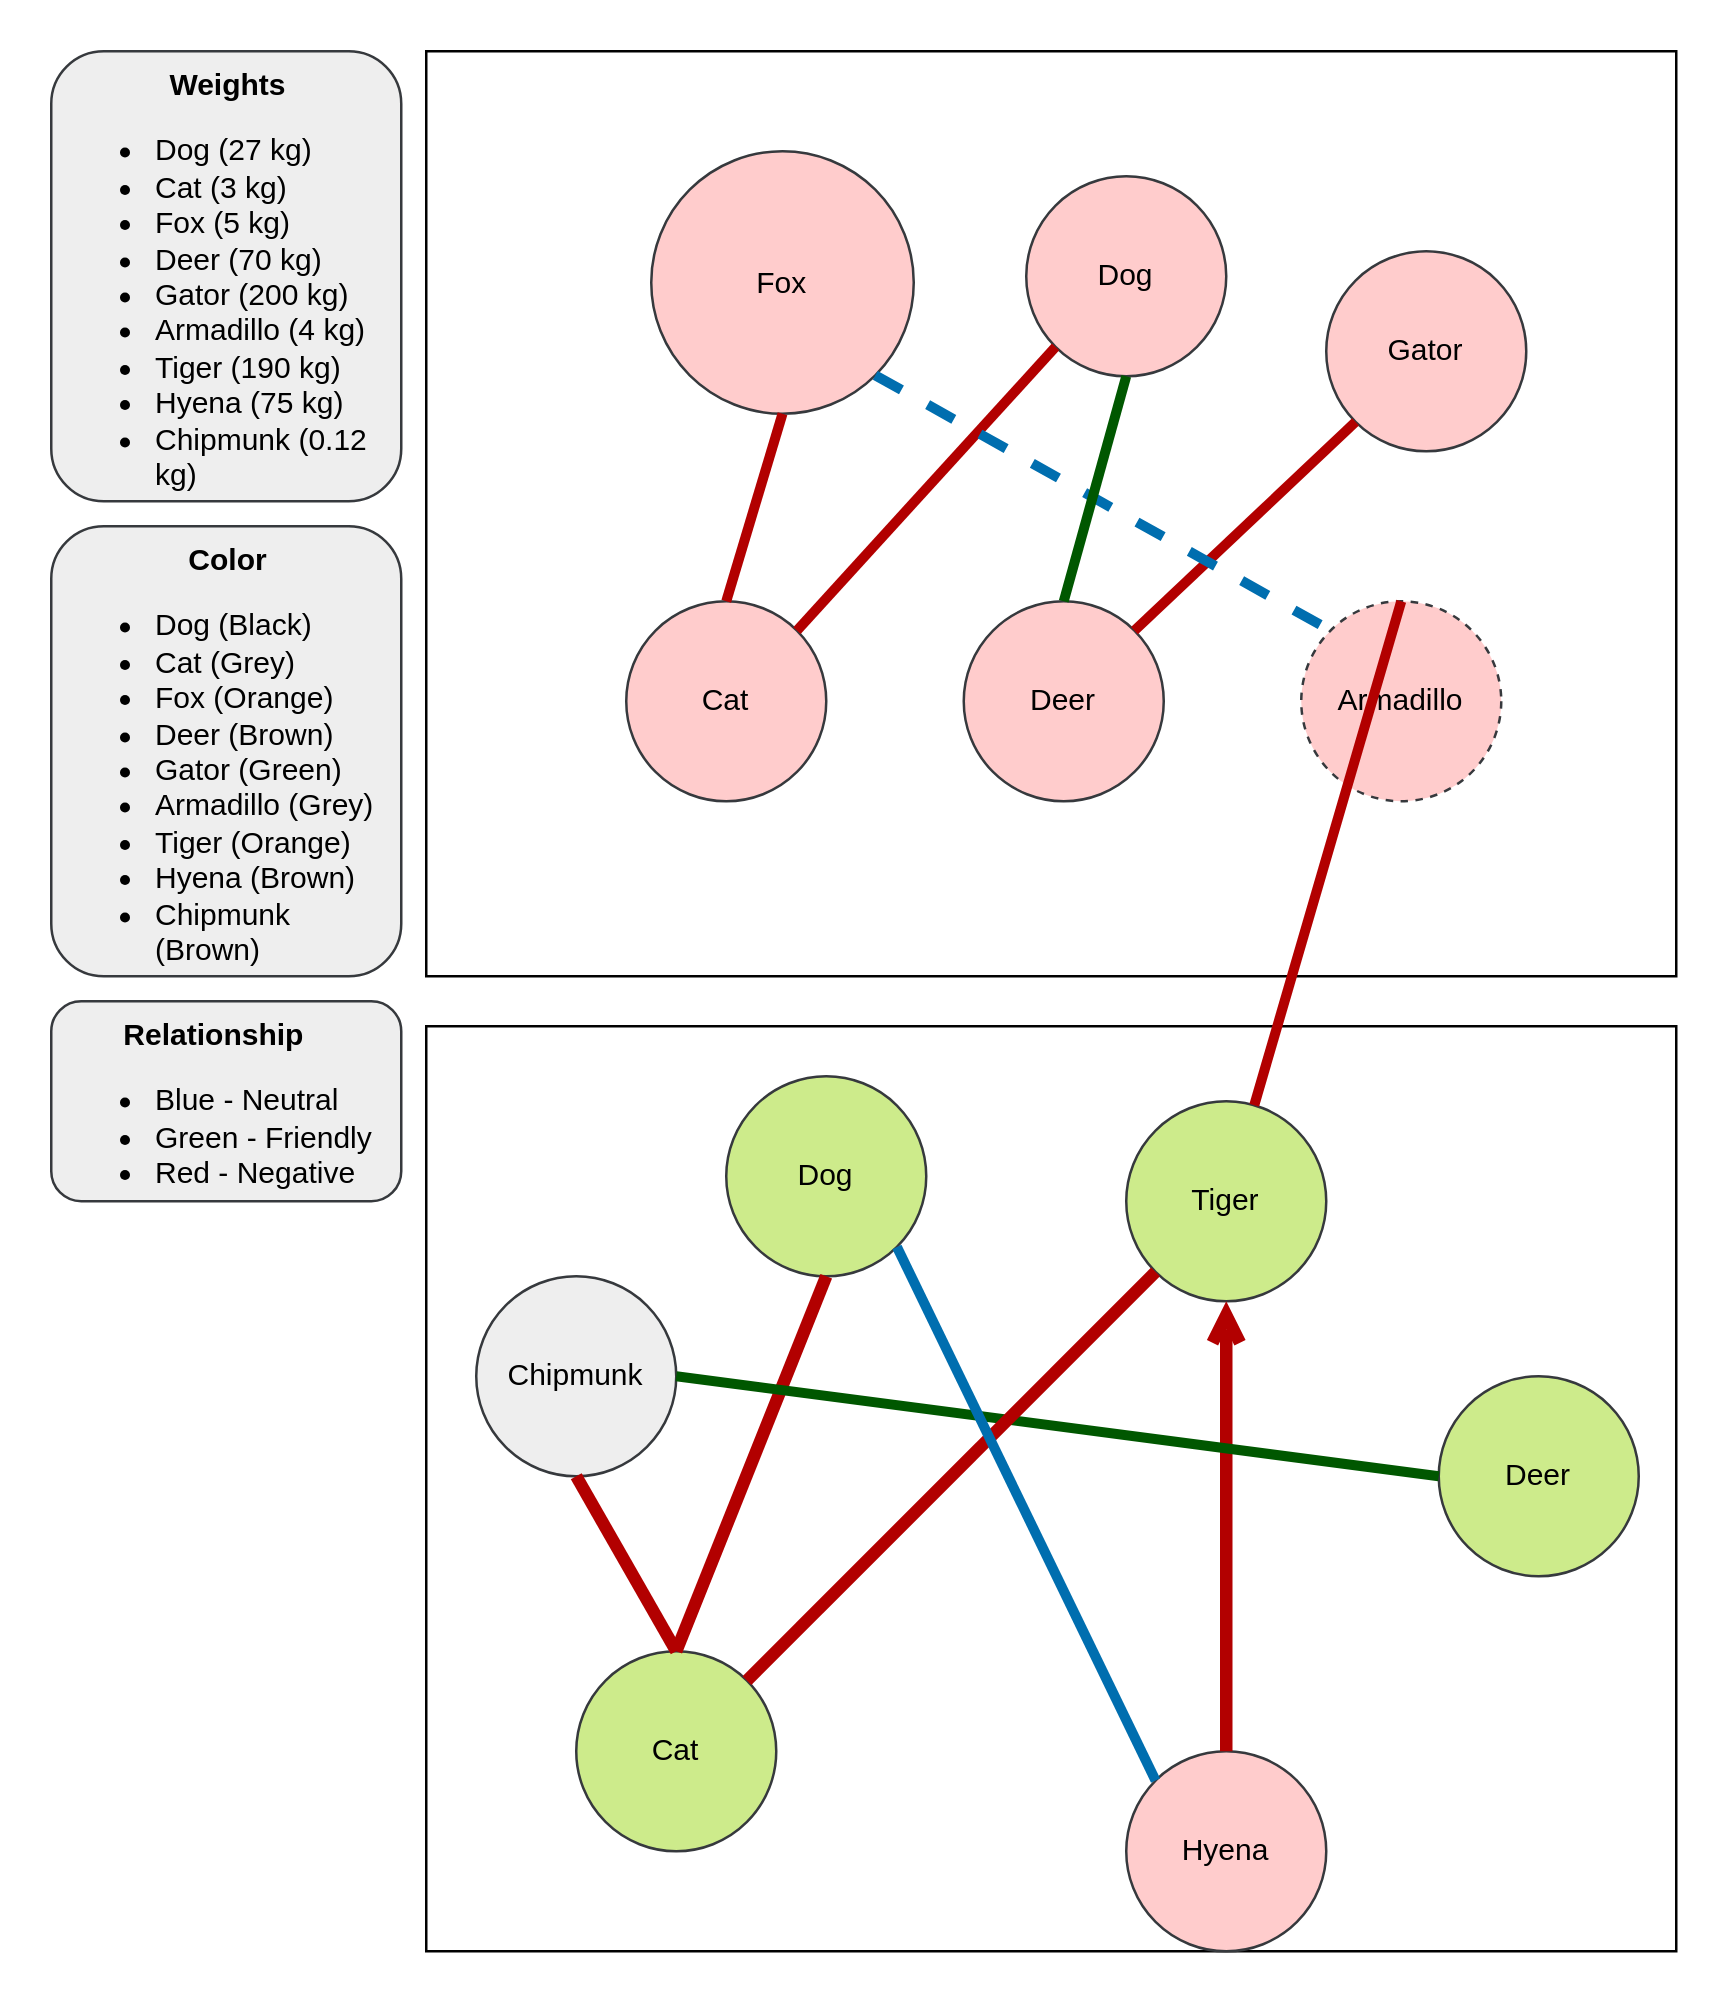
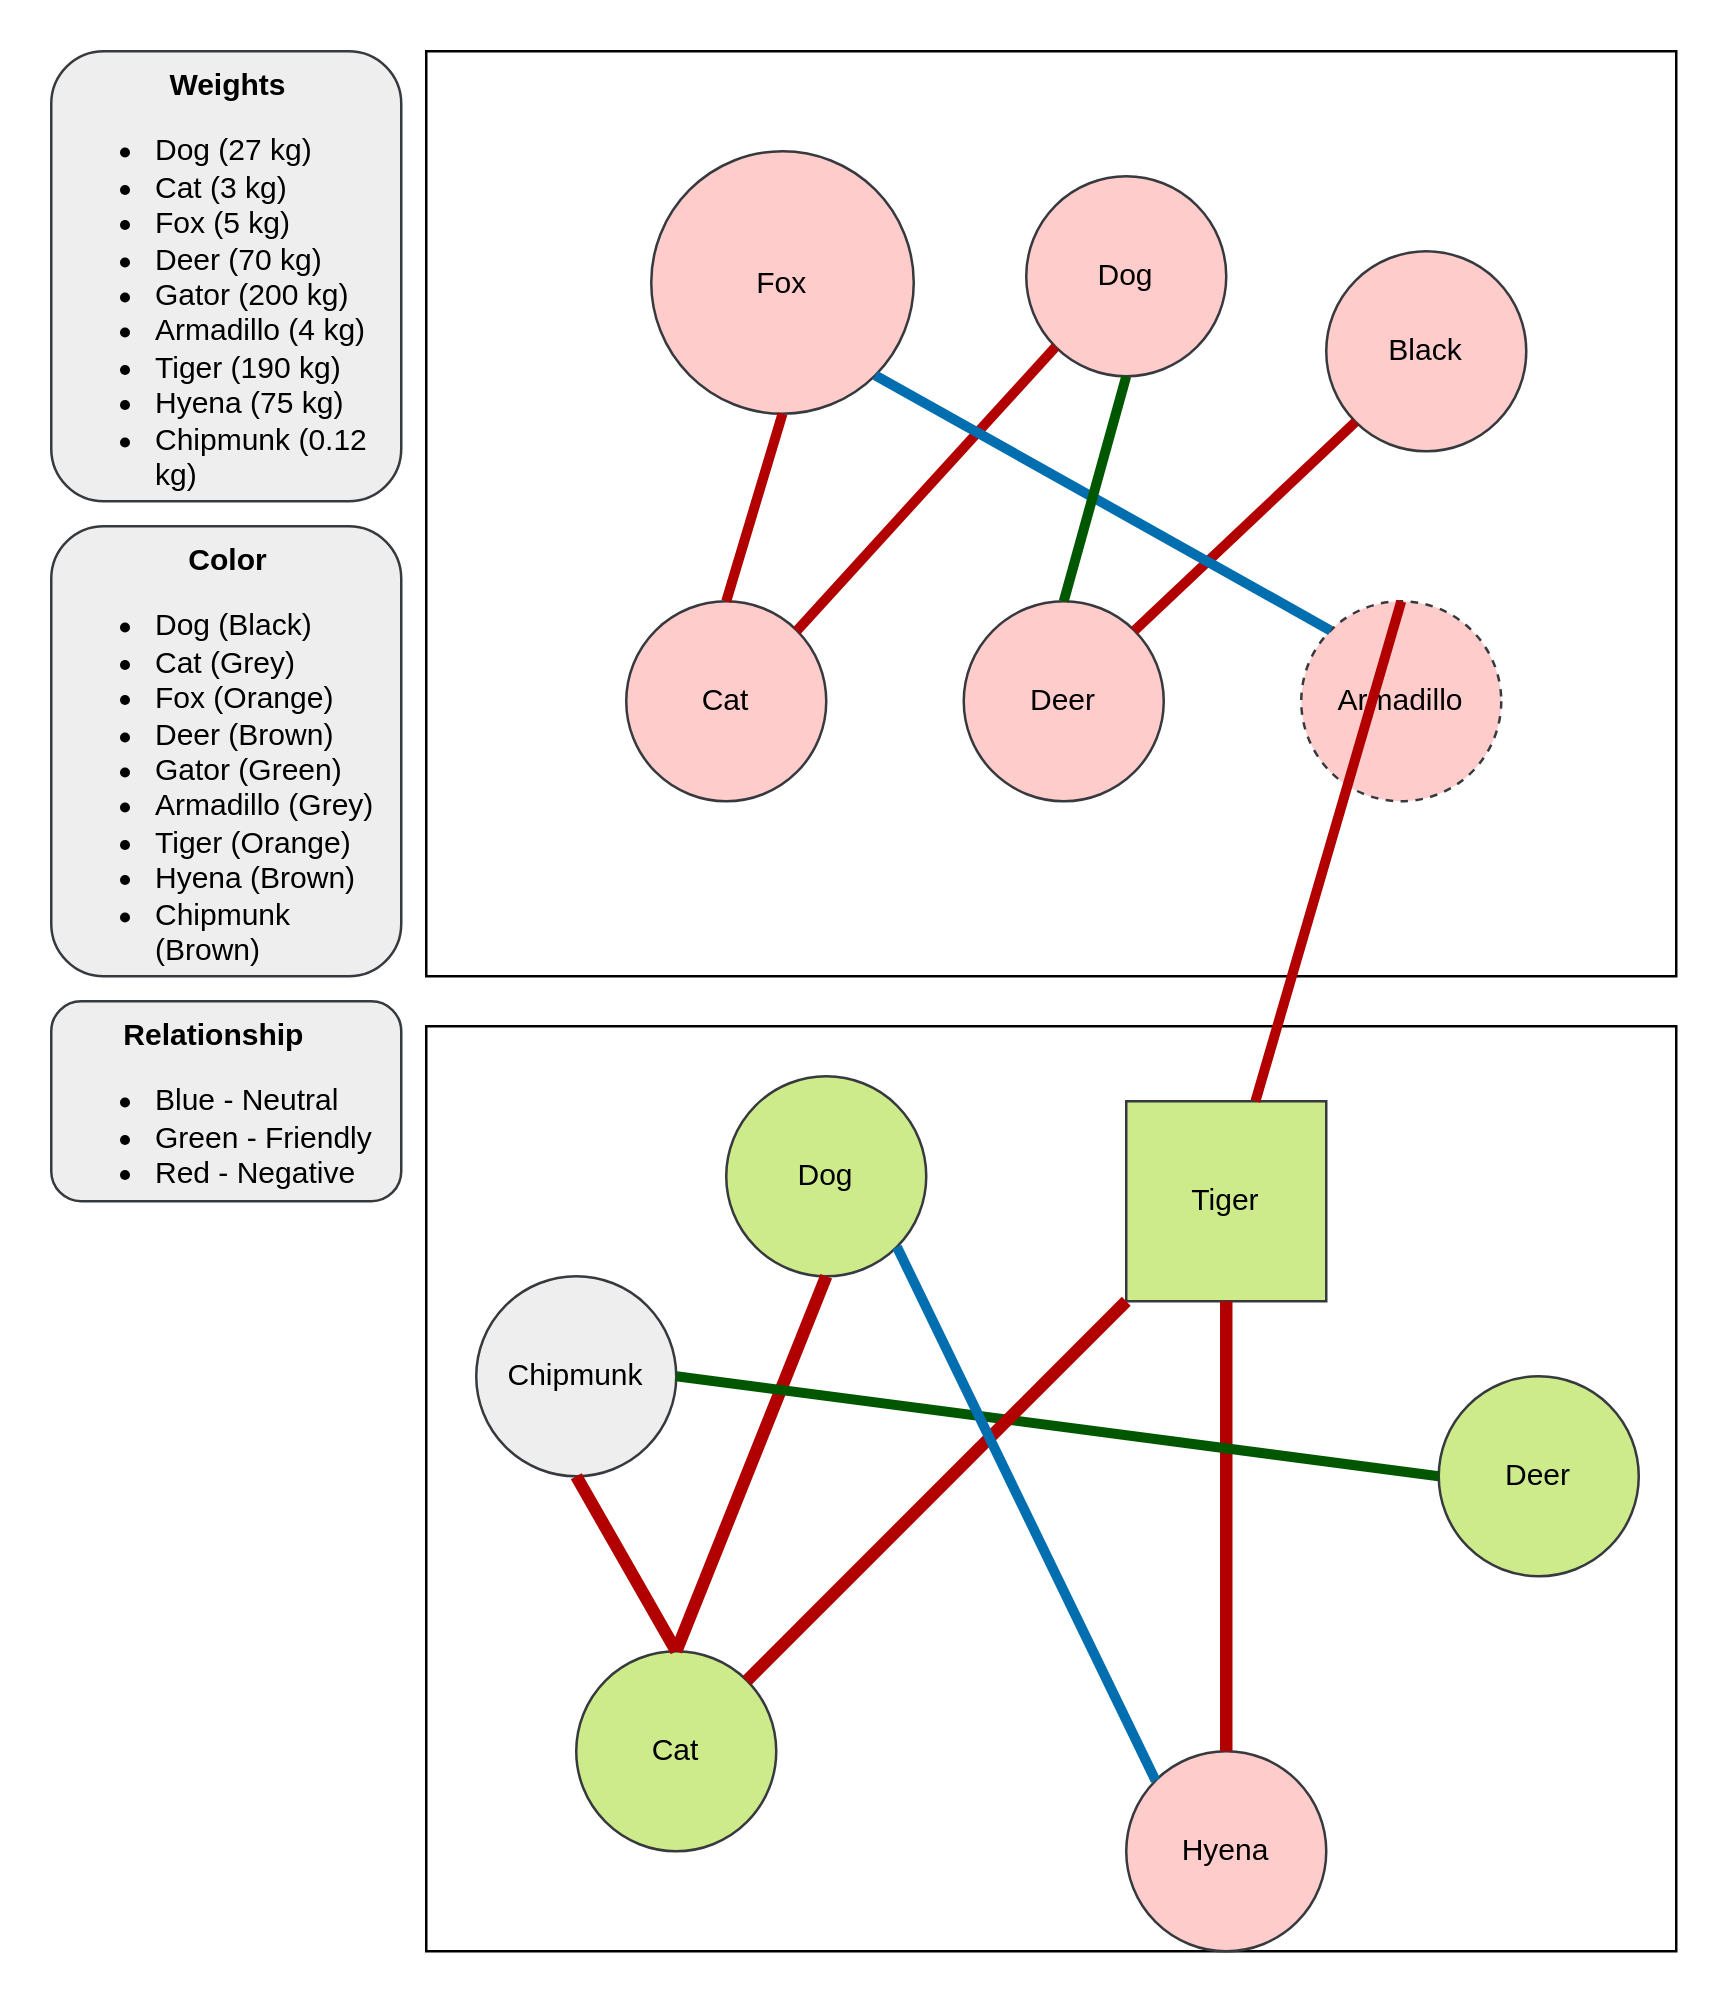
(1426, 351) -> (1426, 351)
(914, 397) -> (914, 397)
(1226, 1201) -> (1226, 1201)
(1226, 1330) -> (1226, 1304)
